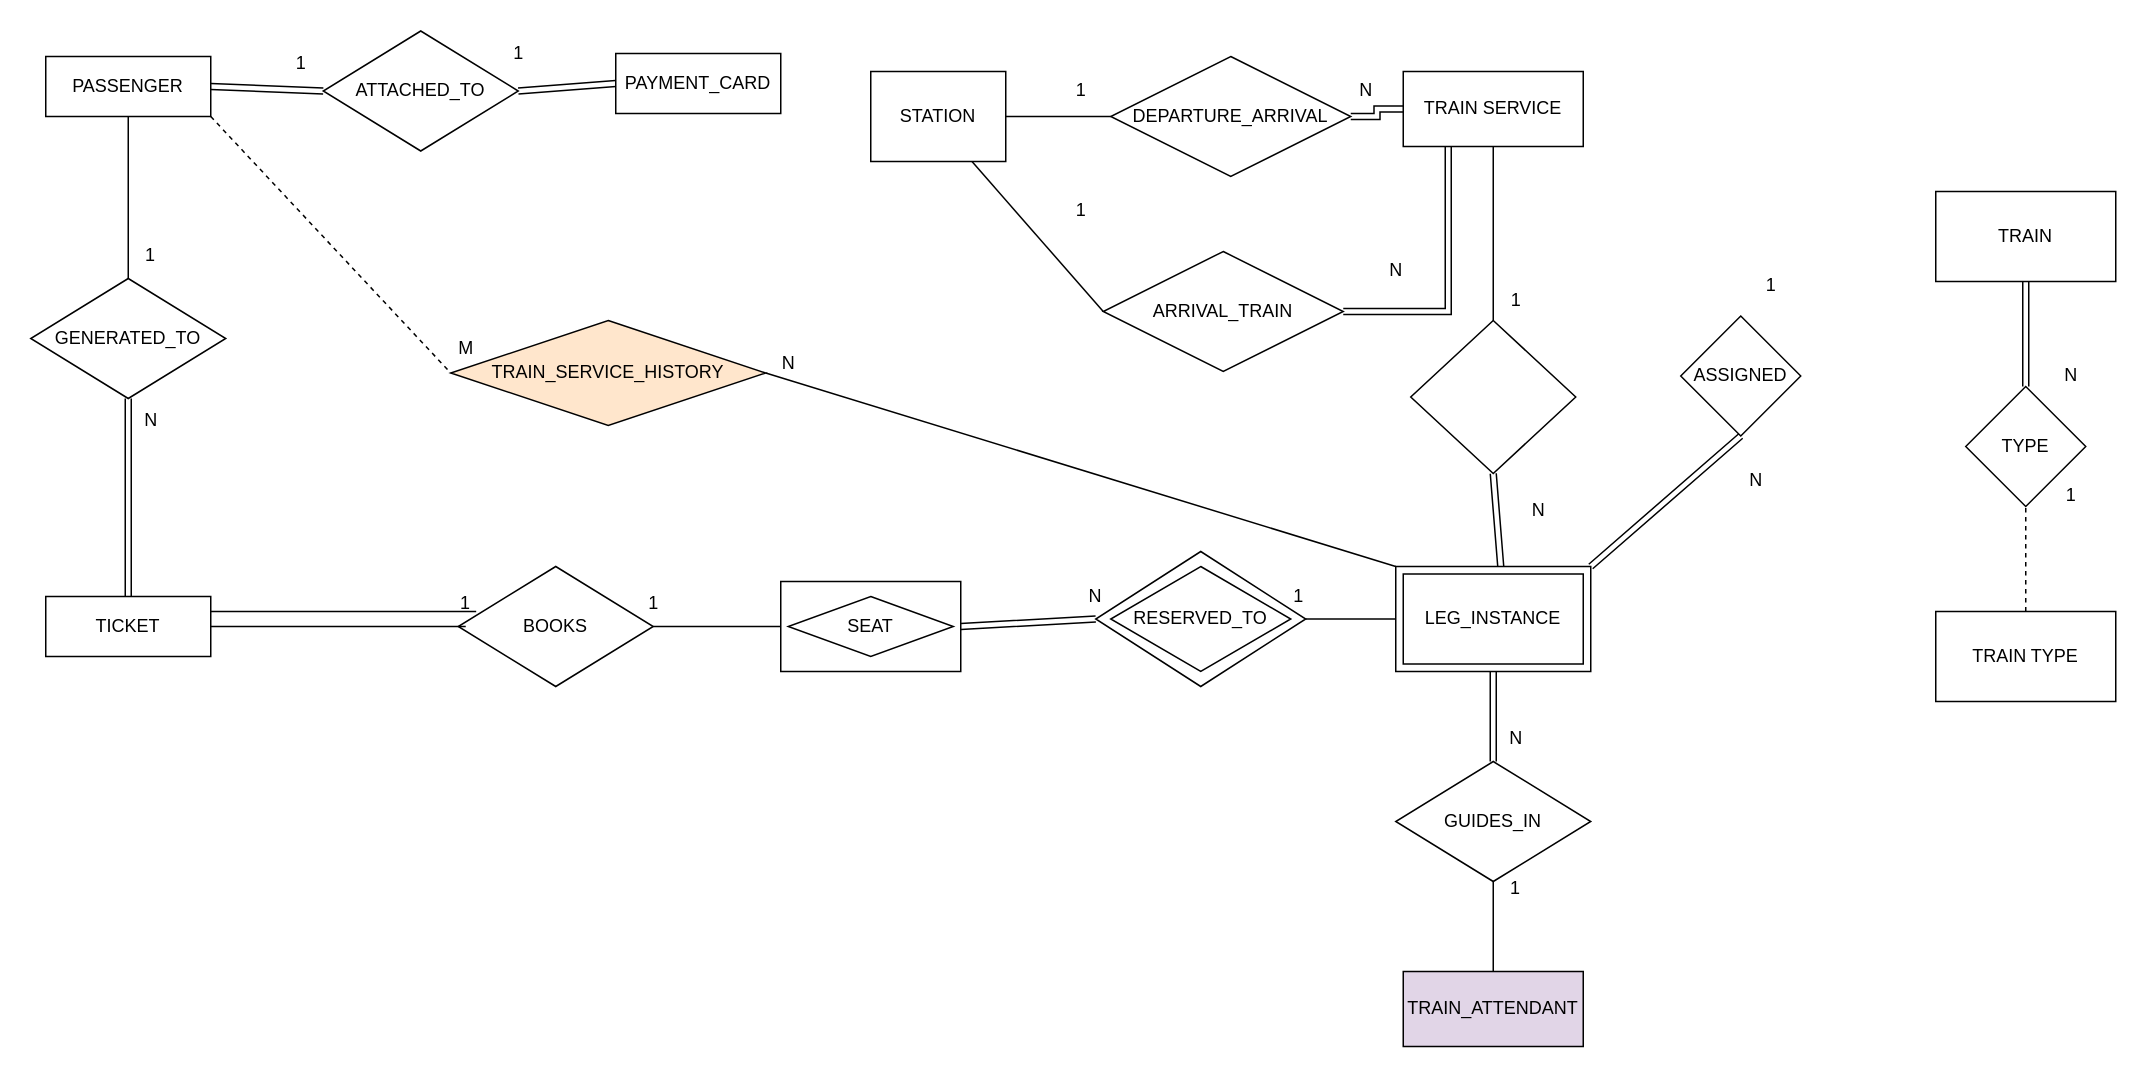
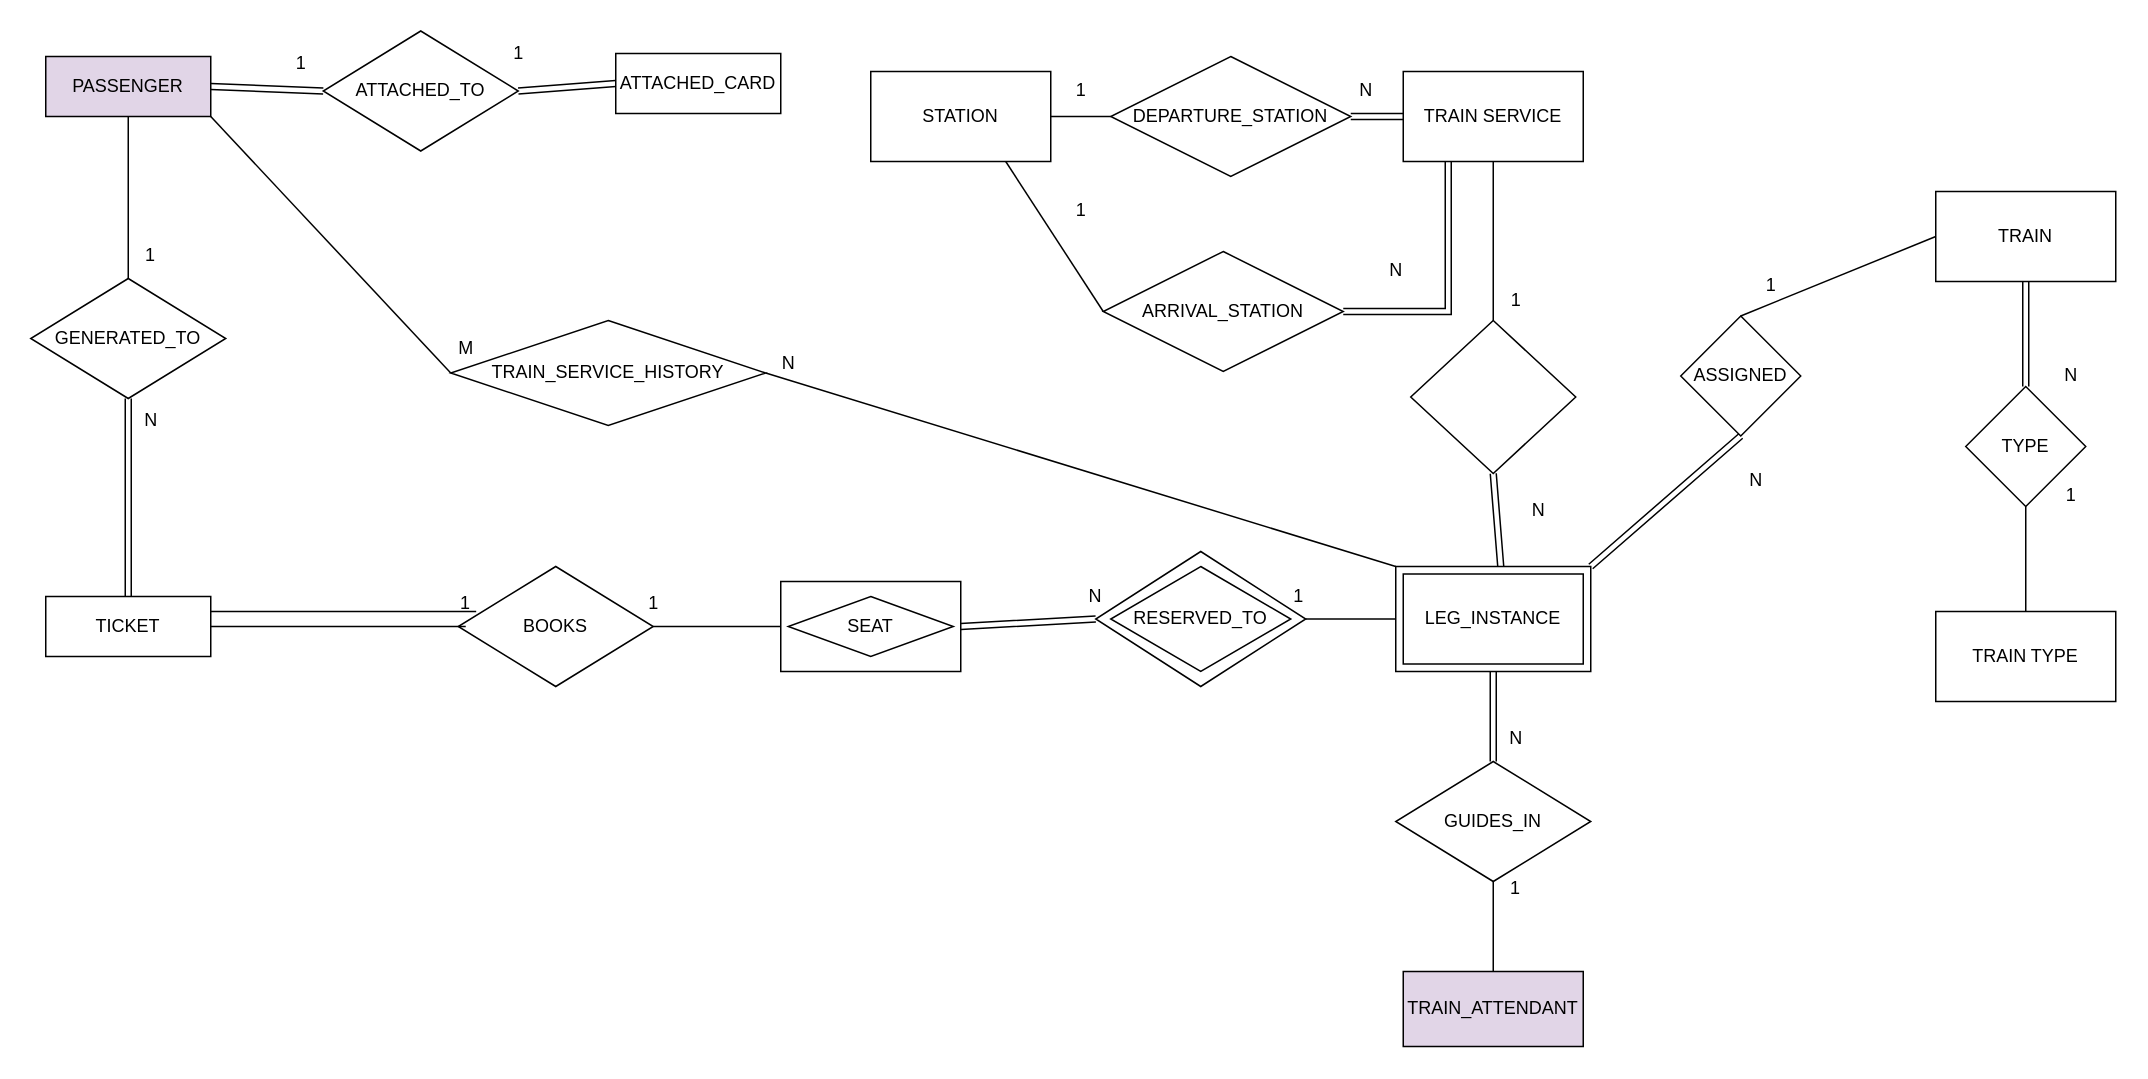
(698, 83) -> (698, 83)
(128, 86) -> (128, 86)
(1493, 109) -> (1493, 116)
(938, 116) -> (961, 116)
(1231, 116) -> (1231, 116)
(331, 245) -> (331, 245)
none -> (1838, 276)
(1223, 311) -> (1223, 311)
(608, 373) -> (608, 373)
(2026, 557) -> (2026, 557)
